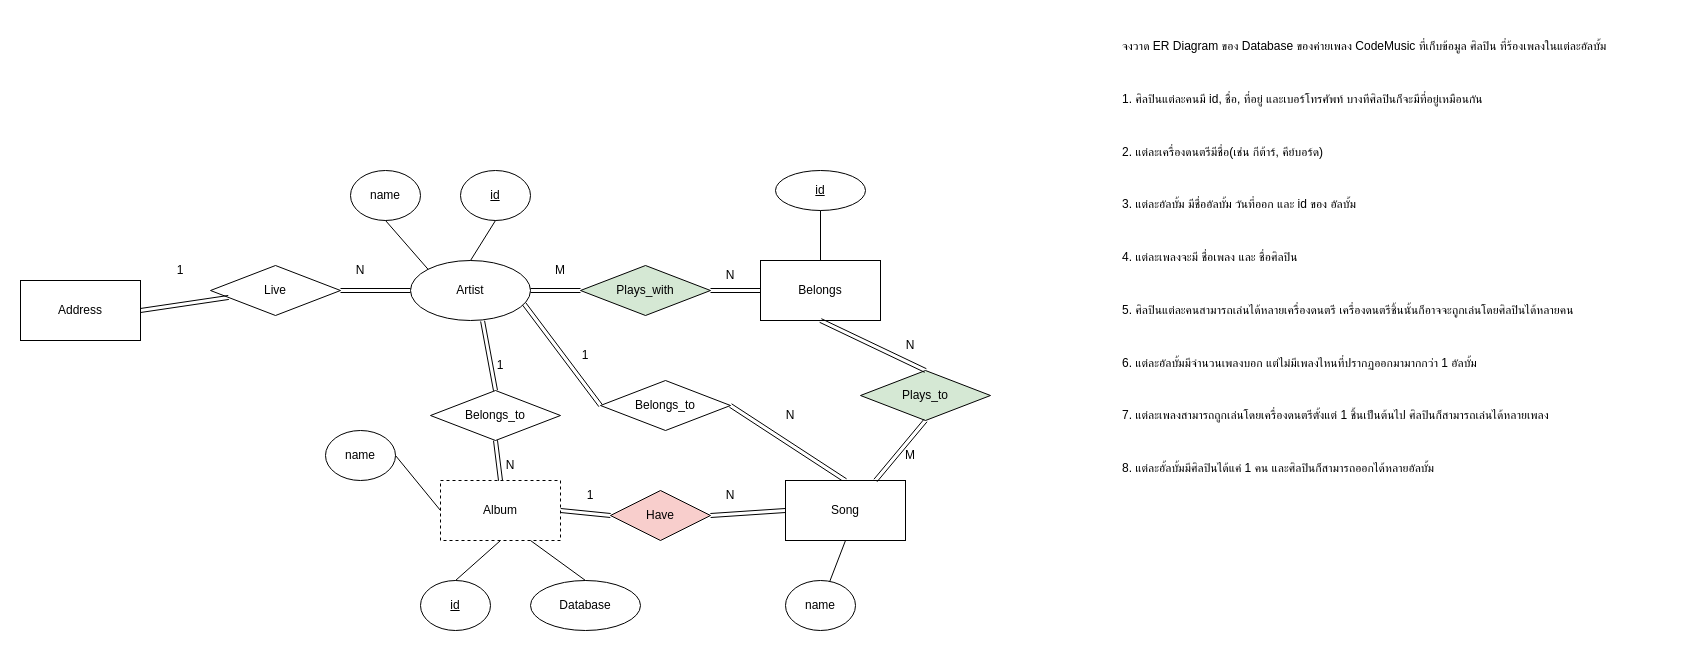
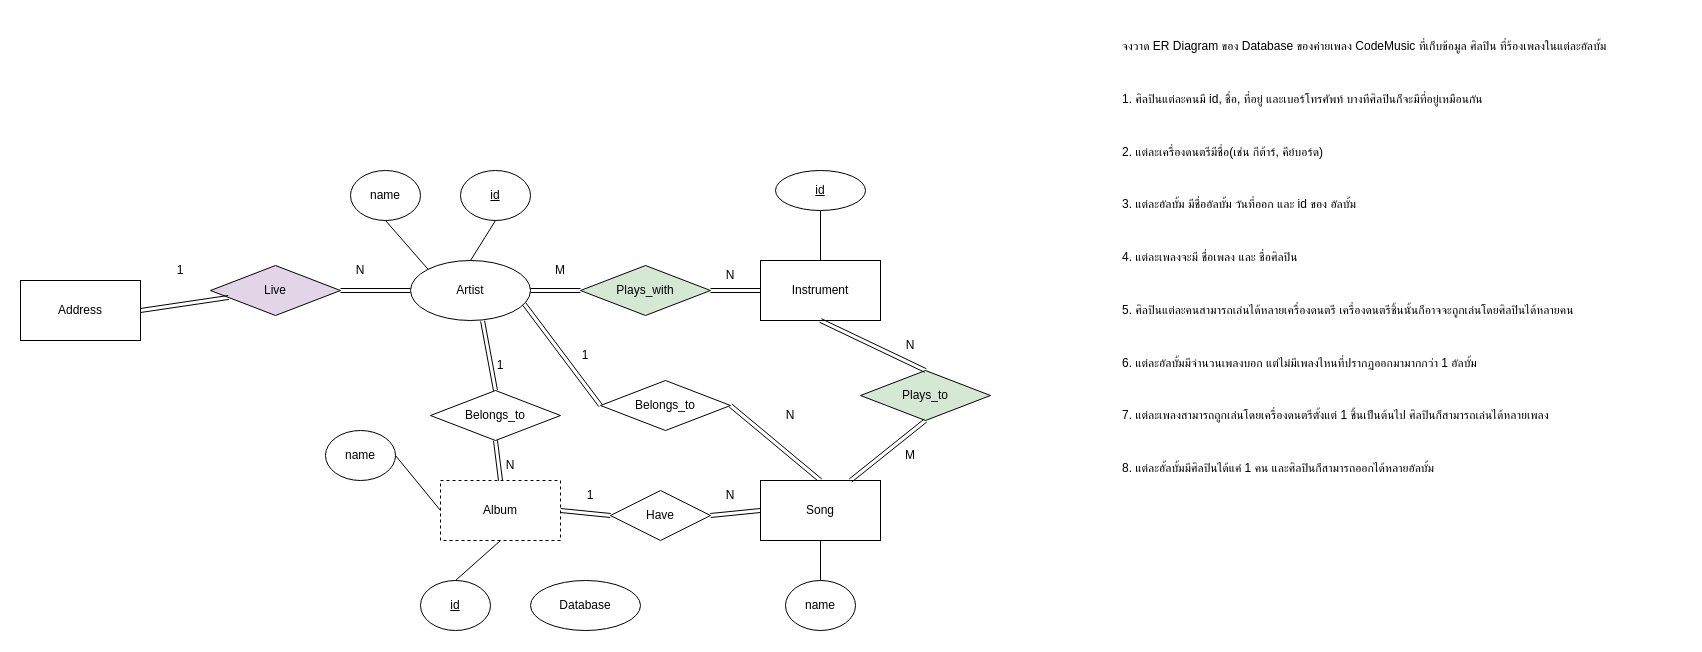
(276, 291) -> (276, 291)
(821, 291) -> (821, 291)
(846, 511) -> (821, 511)
(661, 516) -> (661, 516)
(558, 561) -> none
